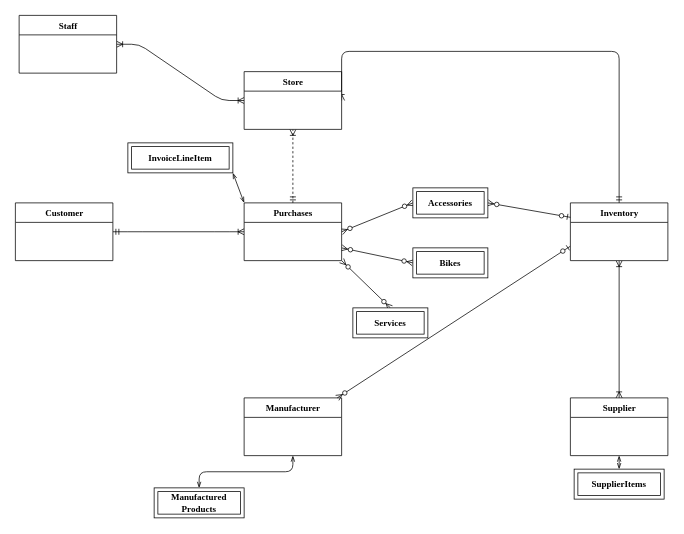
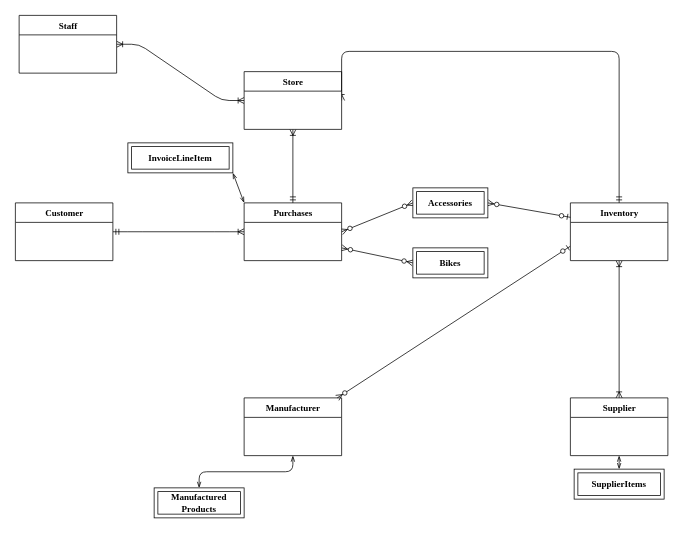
(293, 165) -> (293, 165)
(366, 285) -> none
(390, 323) -> none
